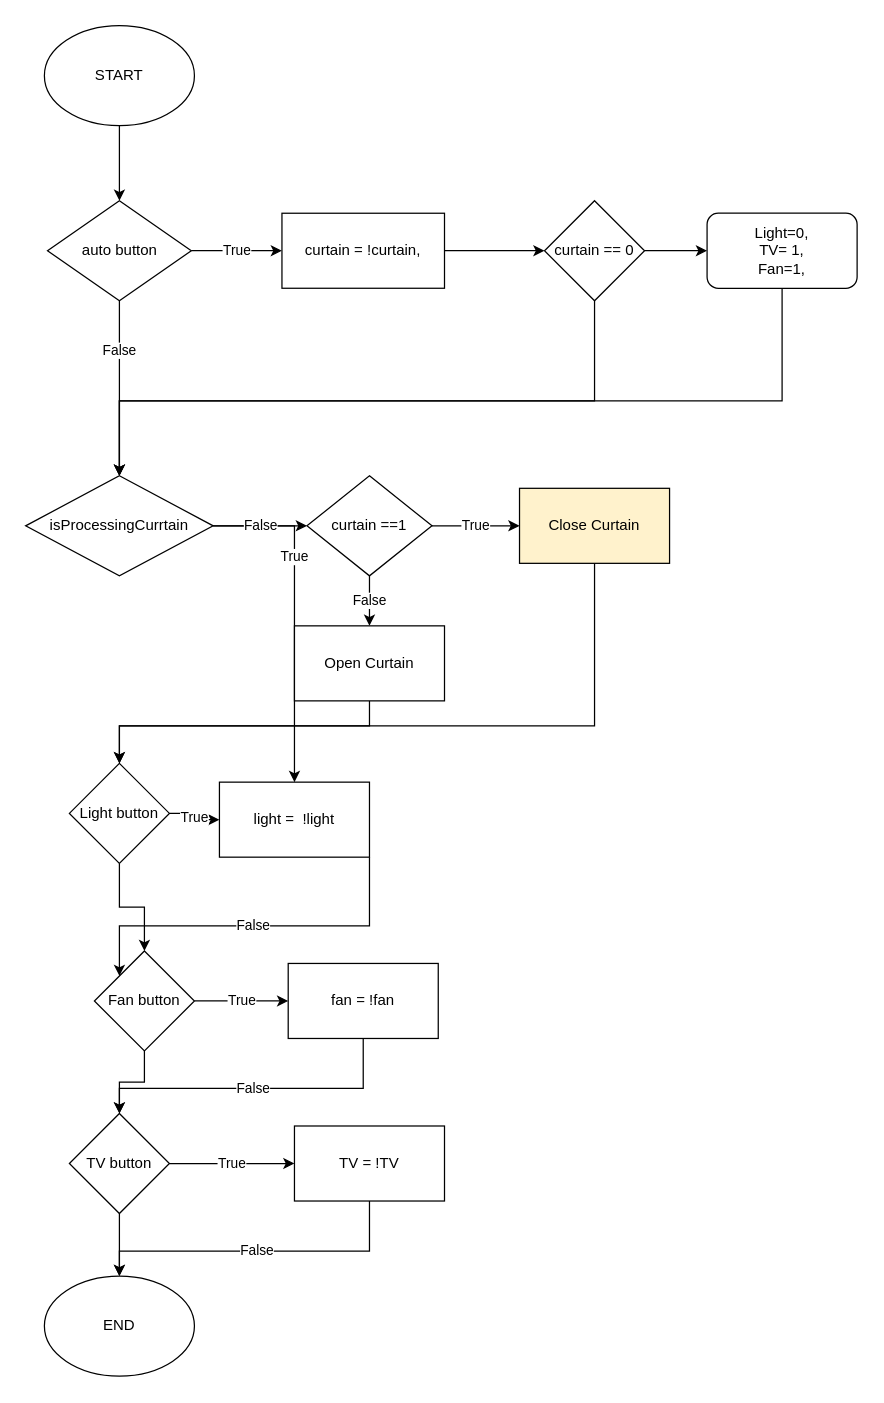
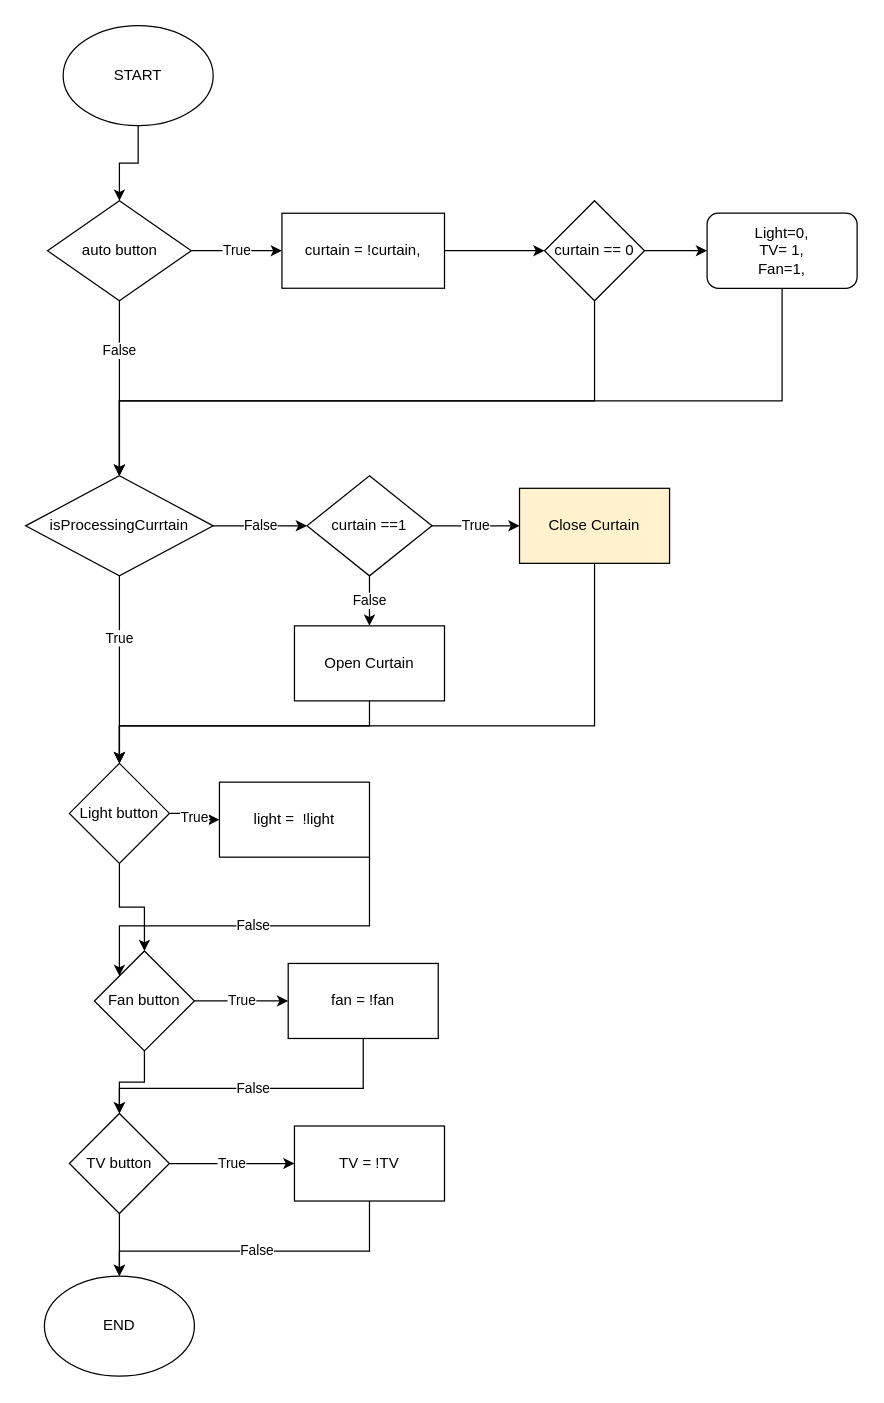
(119, 76) -> (138, 76)
(294, 577) -> (119, 649)
